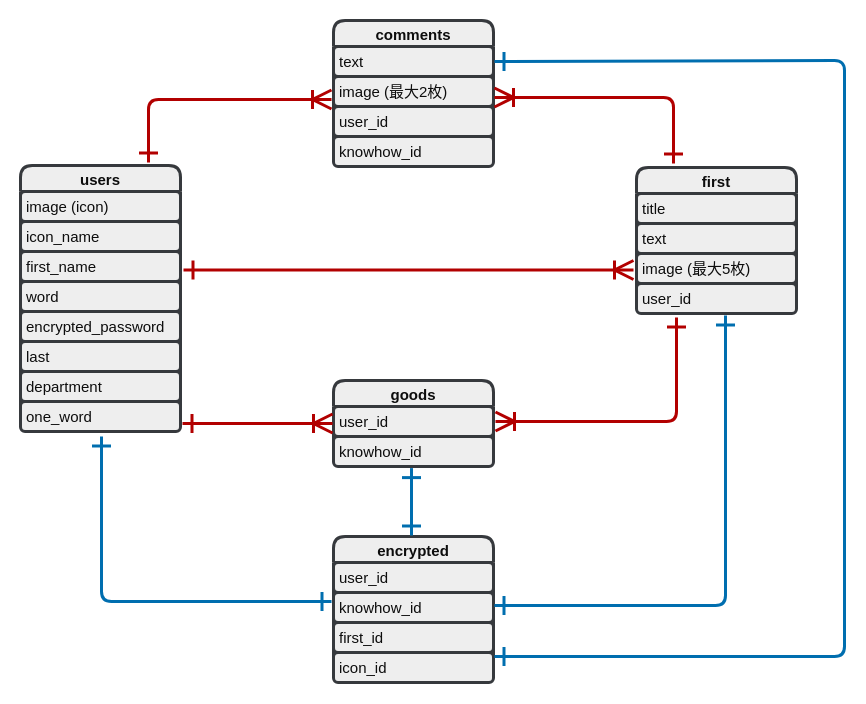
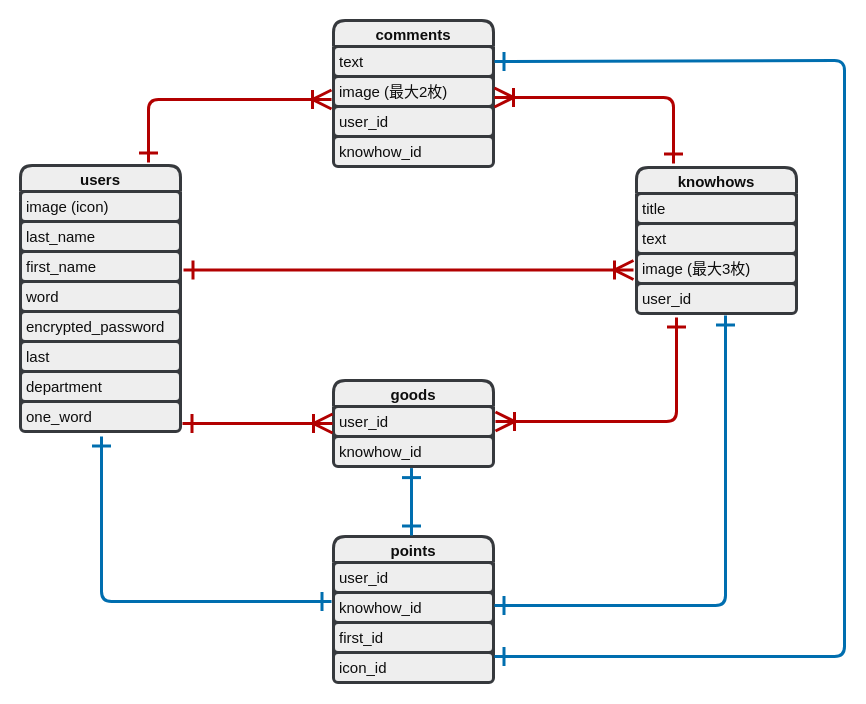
(716, 182) -> (716, 182)
(62, 237) -> (62, 237)
(698, 269) -> (698, 269)
(413, 551) -> (413, 551)
